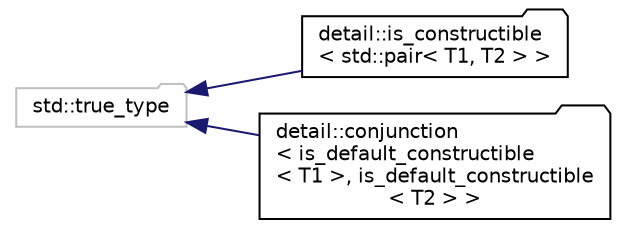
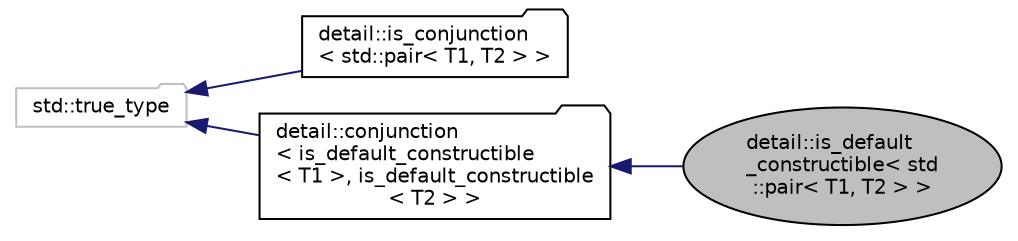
(435, 47) -> (435, 47)
none -> (843, 166)
